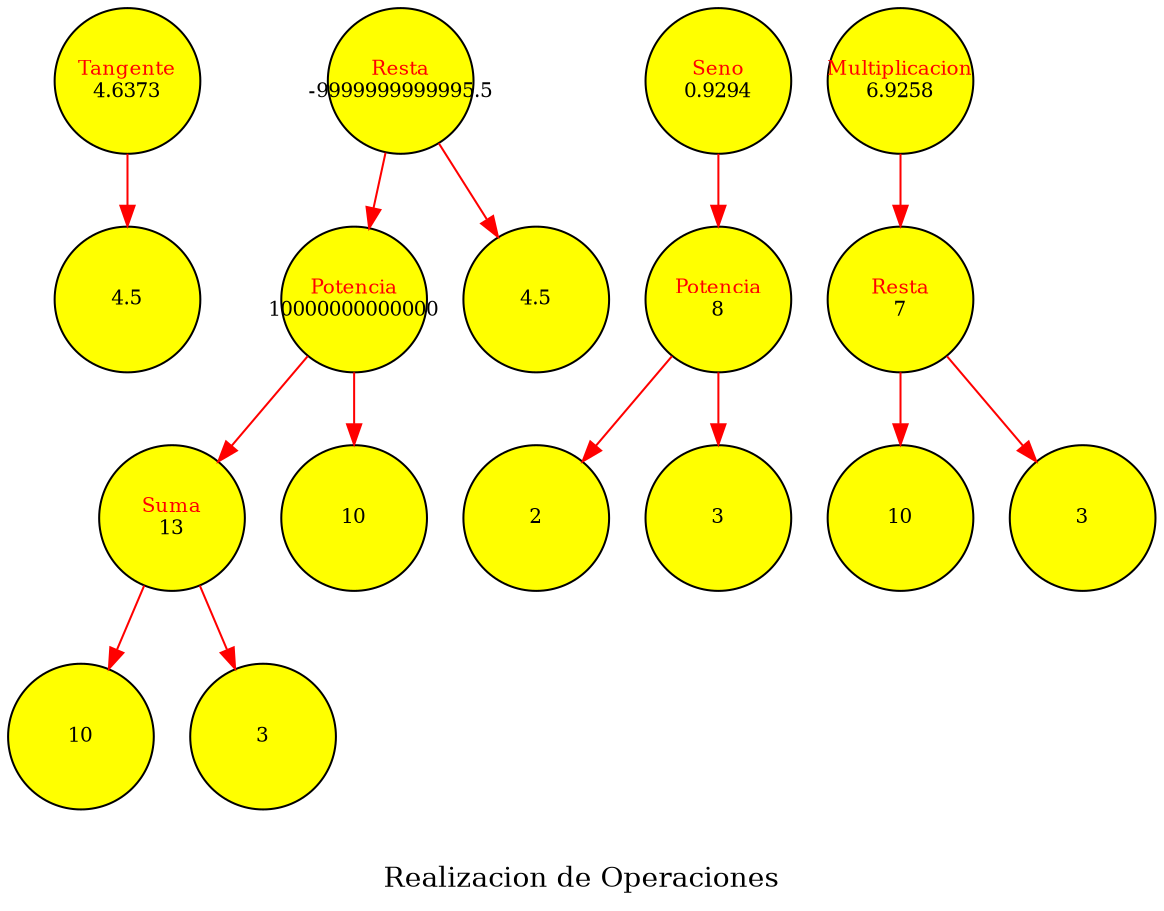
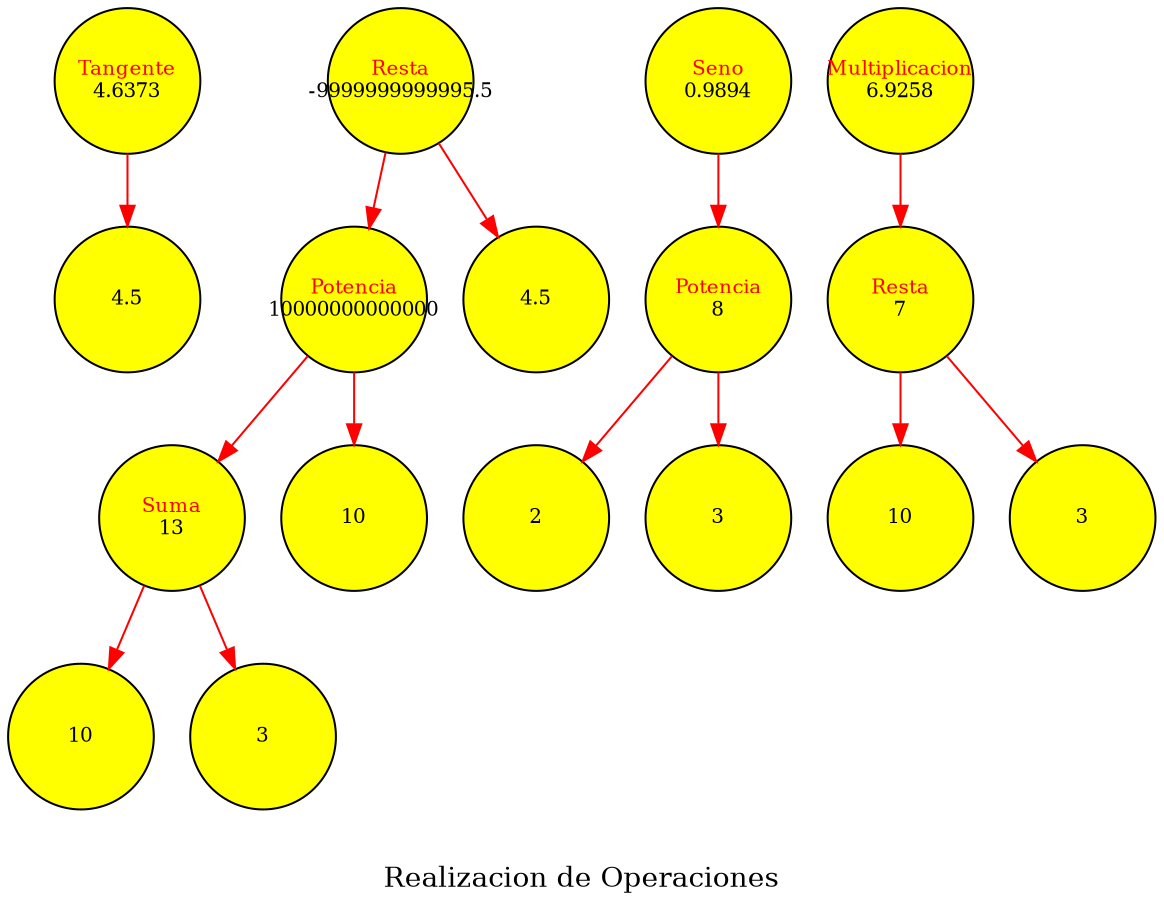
(718, 91) -> (718, 91)
